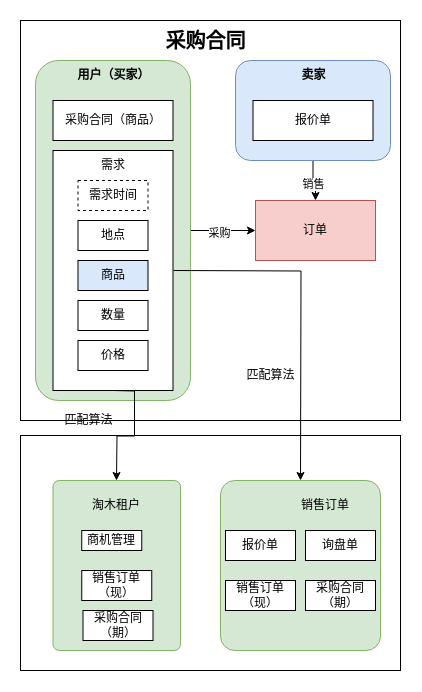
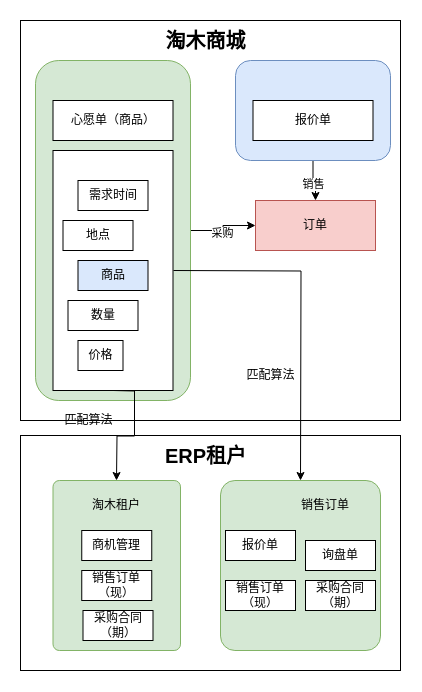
(206, 41) -> (206, 41)
(113, 76) -> none
(313, 76) -> none
(114, 121) -> (114, 121)
(113, 166) -> none
(113, 196) -> (113, 196)
(316, 231) -> (316, 226)
(113, 236) -> (98, 236)
(113, 316) -> (103, 316)
(113, 356) -> (101, 356)
none -> (206, 456)
(112, 541) -> (117, 546)
(341, 546) -> (341, 556)
